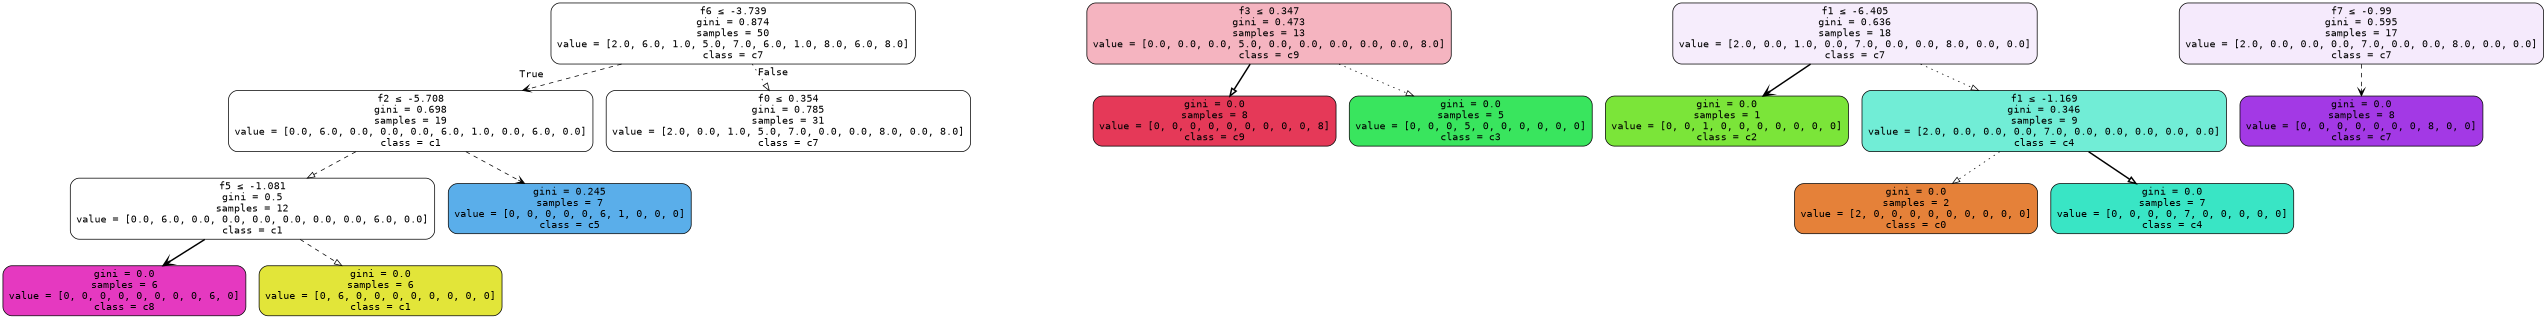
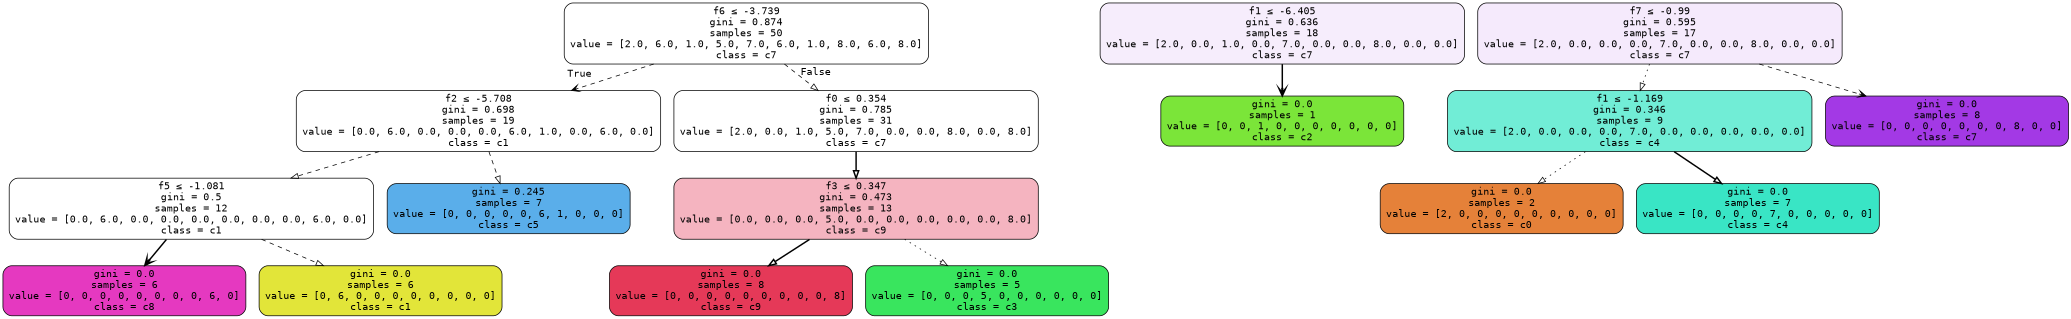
(759, 74) -> (798, 75)
(1946, 76) -> (1646, 74)
none -> (856, 161)
(492, 166) -> (493, 164)
